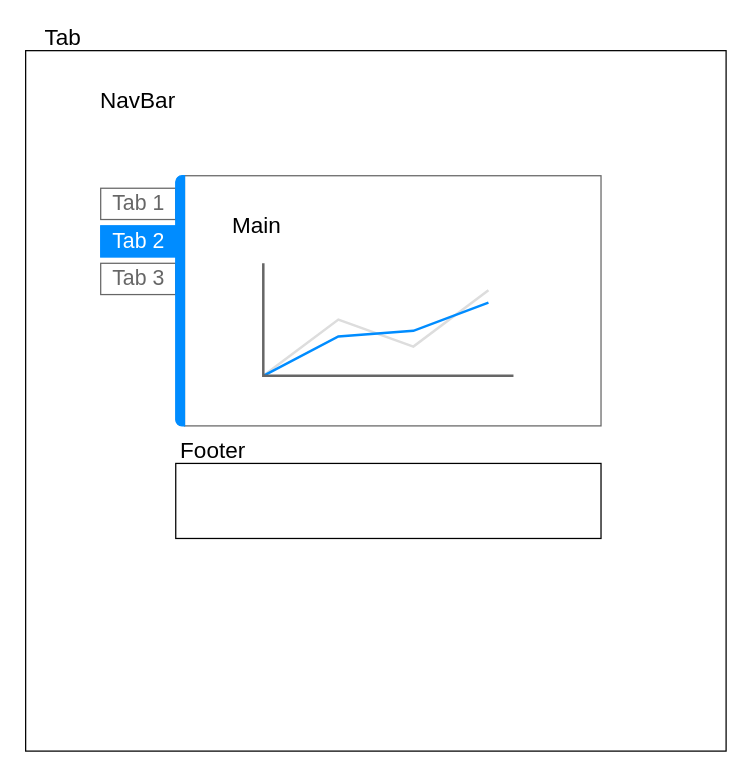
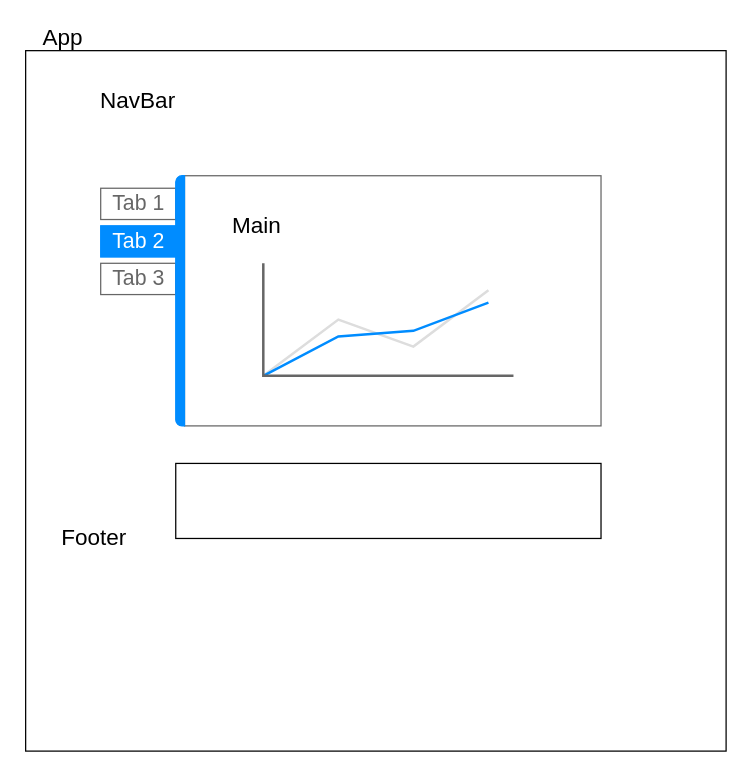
(63, 38) -> (63, 38)
(213, 451) -> (94, 538)
